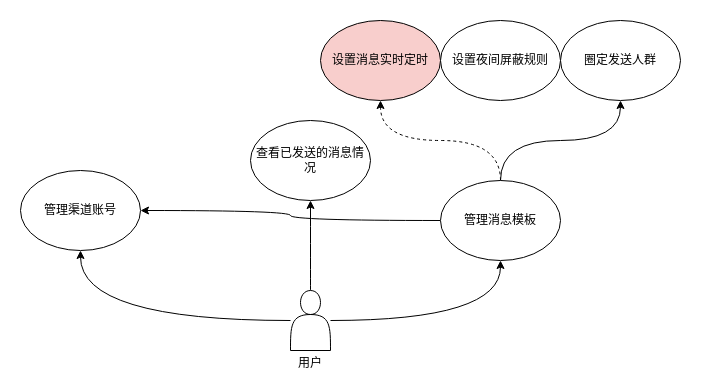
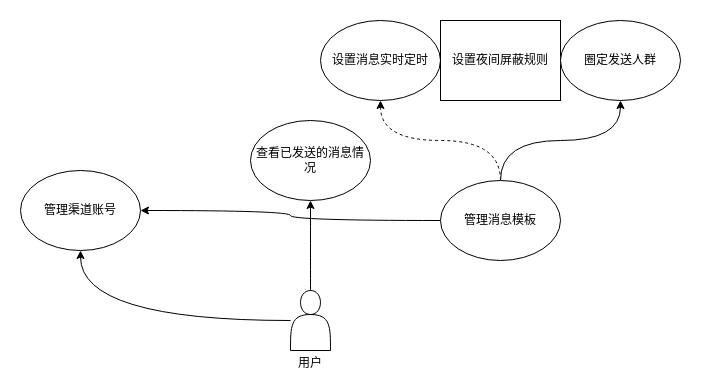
(381, 61) -> (381, 61)
(501, 61) -> (501, 61)
(425, 314) -> none
